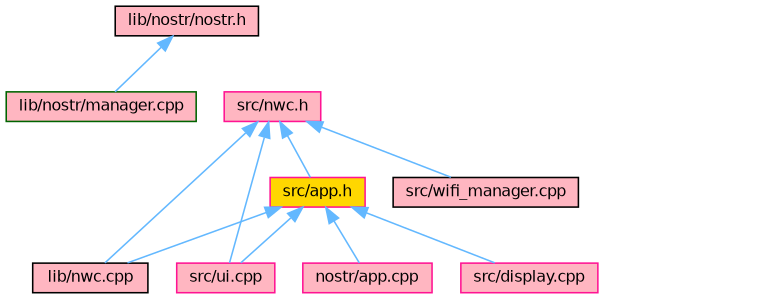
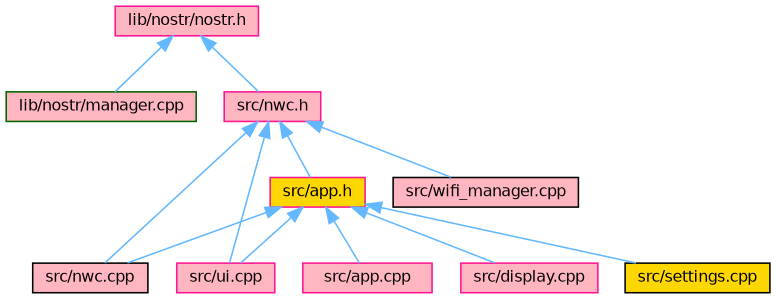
(187, 21) -> (187, 21)
none -> (235, 69)
(90, 278) -> (90, 278)
(367, 278) -> (367, 278)
none -> (698, 278)
